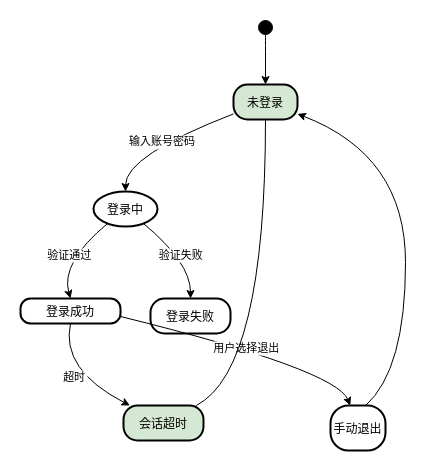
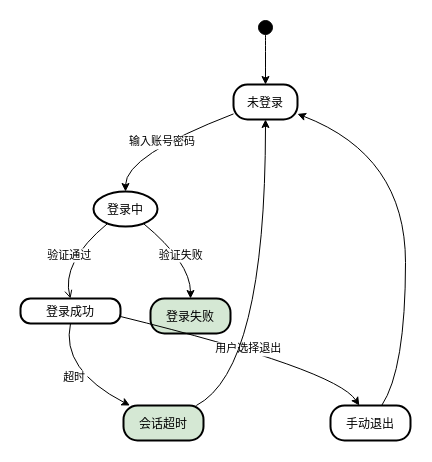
(266, 102) -> (266, 102)
(265, 124) -> (265, 127)
(68, 277) -> (69, 278)
(191, 316) -> (191, 316)
(358, 428) -> (371, 423)
